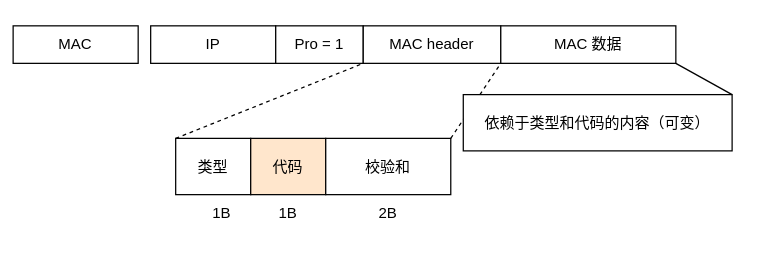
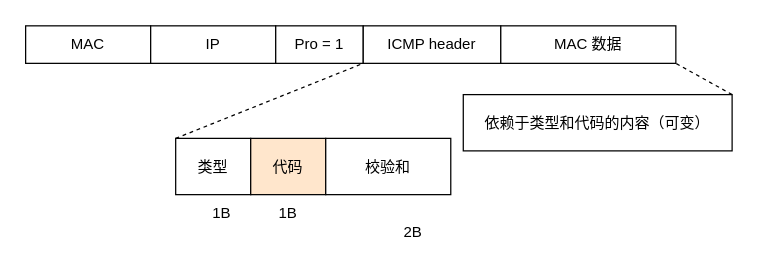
(76, 44) -> (88, 44)
(432, 44) -> (432, 44)
(705, 79) -> (705, 79)
(490, 80) -> none
(388, 213) -> (413, 232)
